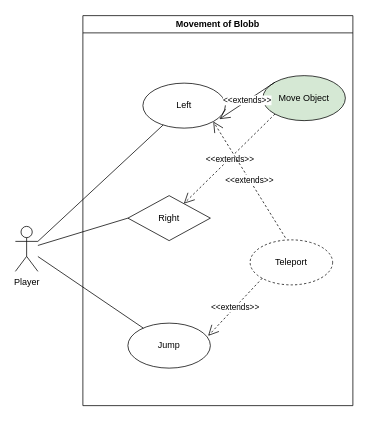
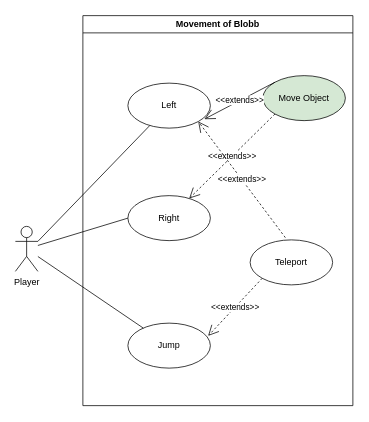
(184, 105) -> (169, 105)
(169, 218) -> (169, 218)
(291, 262) -> (291, 262)
